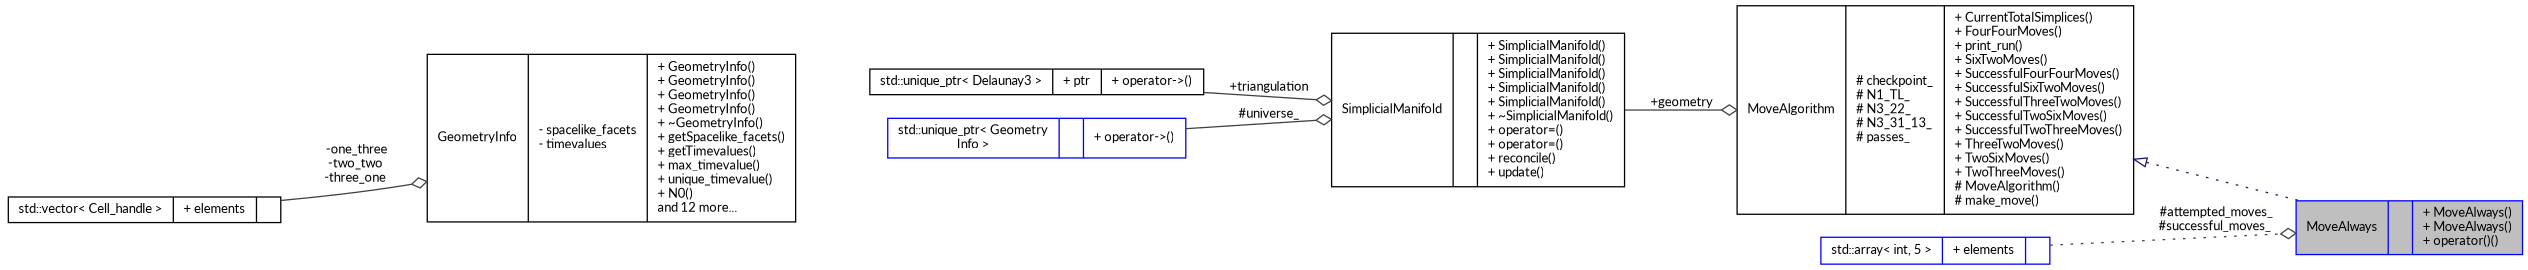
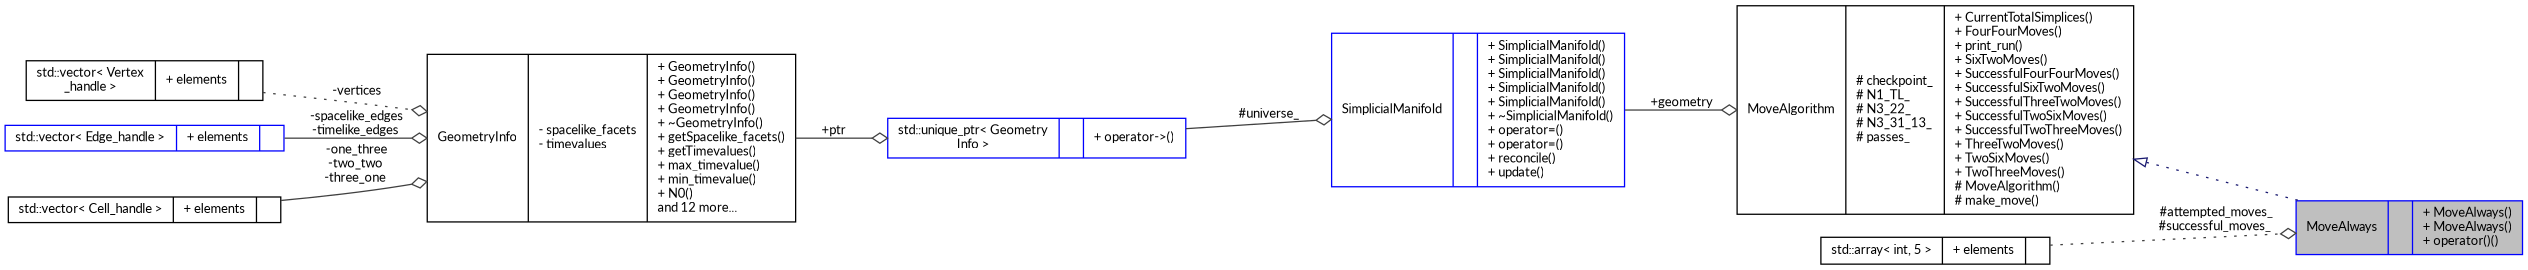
none -> (145, 81)
(1037, 82) -> none
(1478, 110) -> (1478, 110)
none -> (145, 138)
none -> (834, 138)
(716, 180) -> (707, 180)
(1935, 251) -> (1935, 251)
